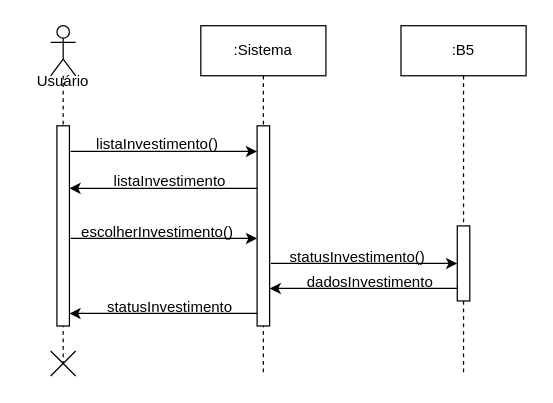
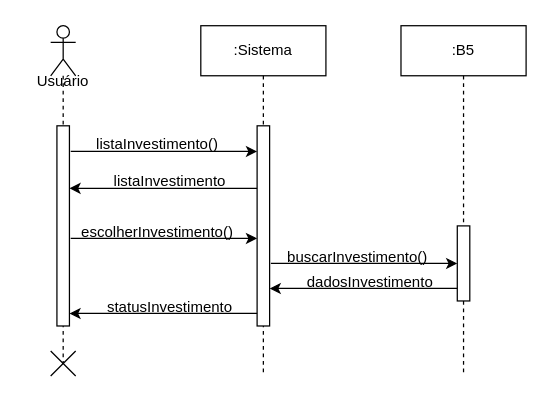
(358, 257) -> (358, 257)
